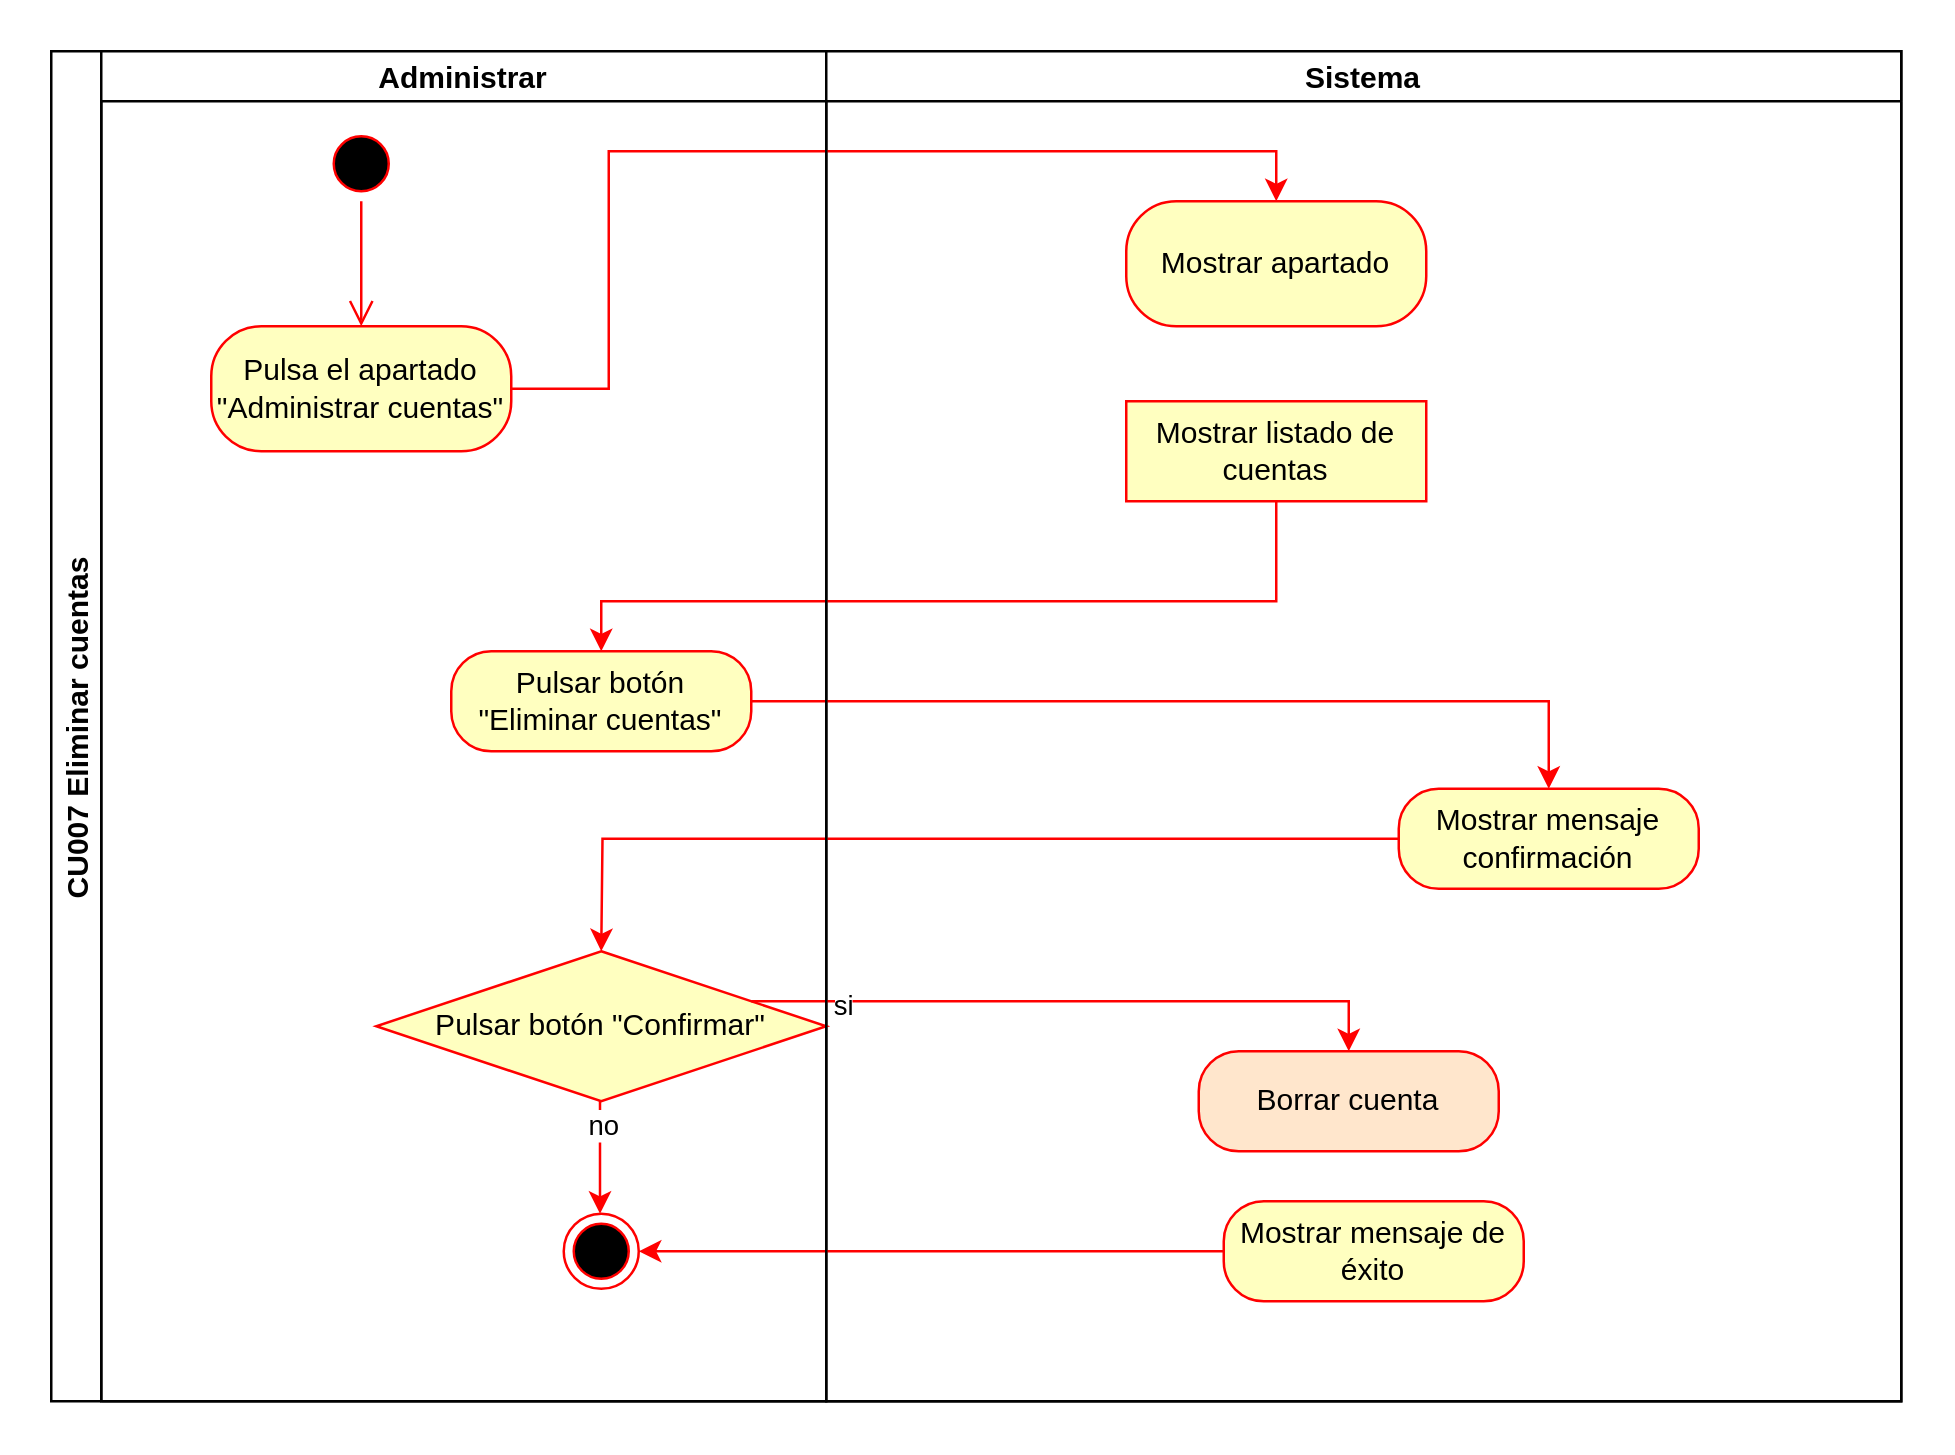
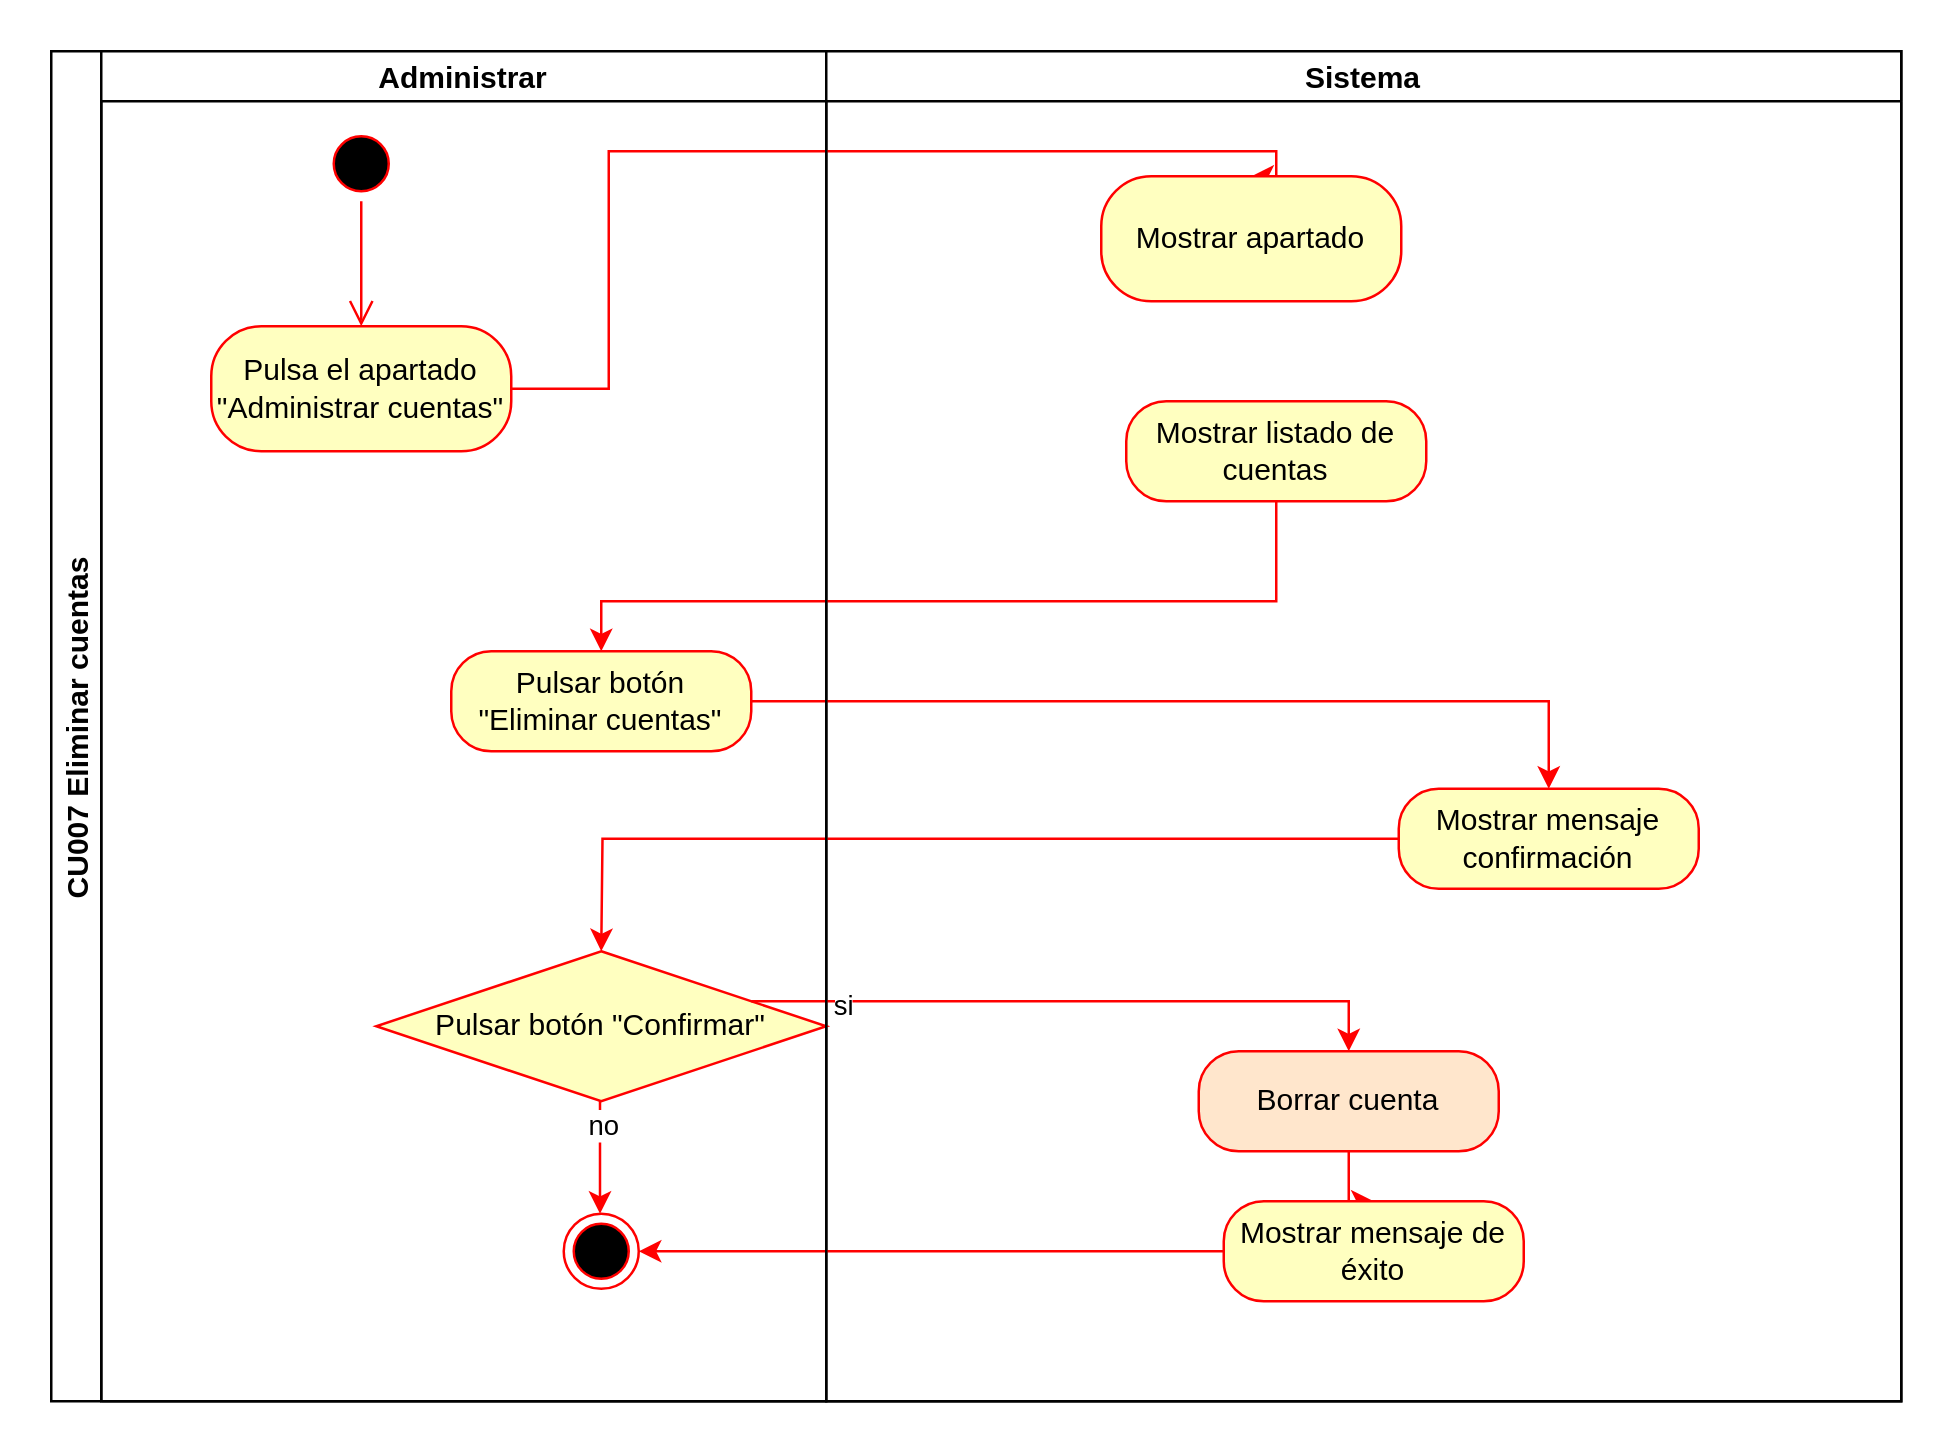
(1276, 264) -> (1251, 239)
(1276, 451) -> (1276, 451)
none -> (1349, 1180)
